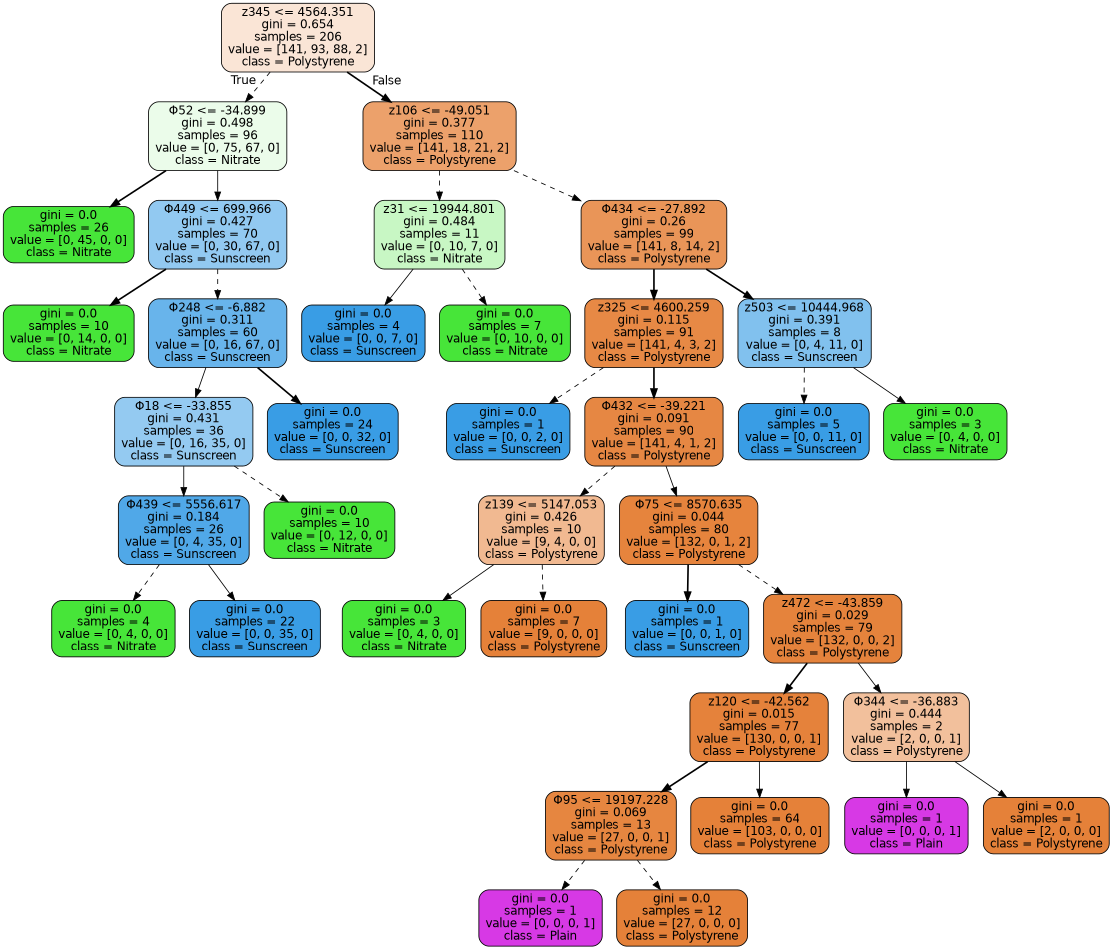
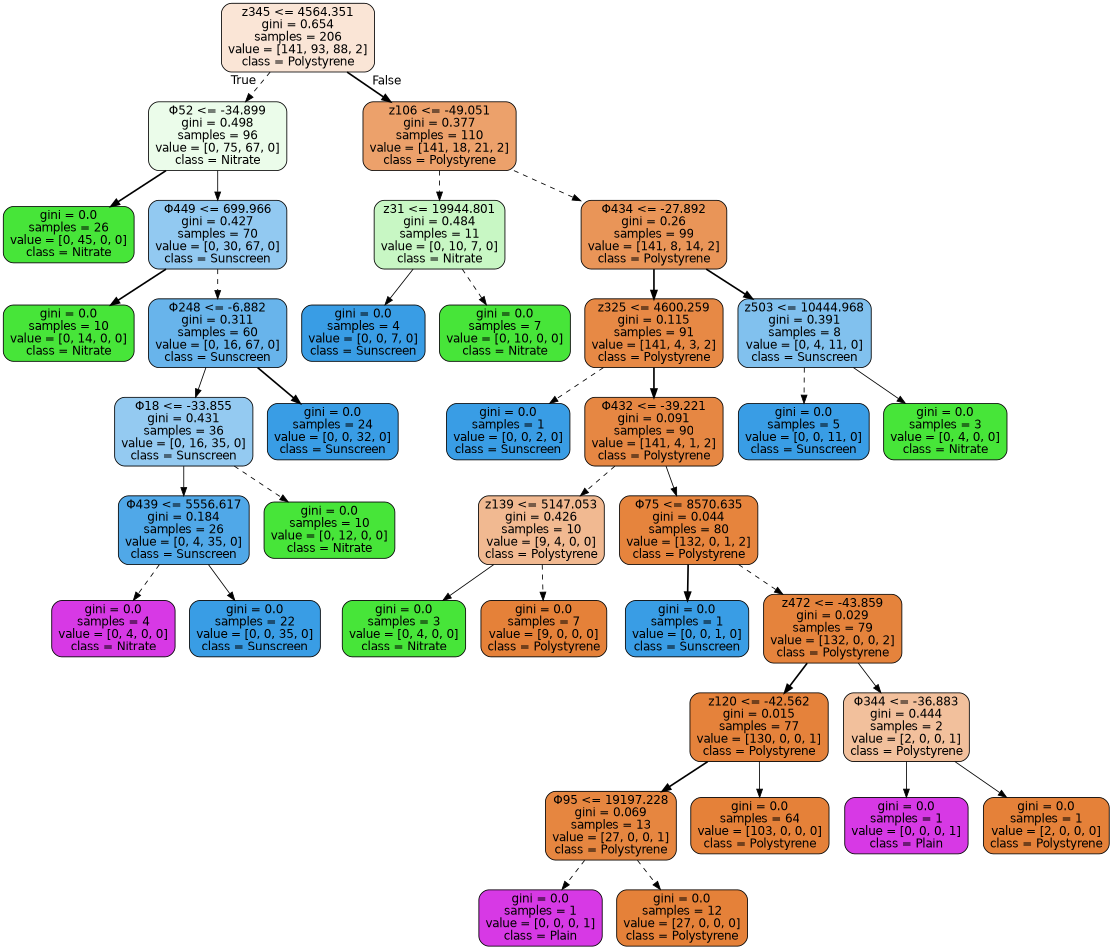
(113, 629) -> (113, 629)
